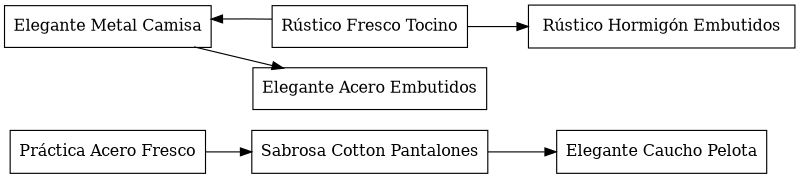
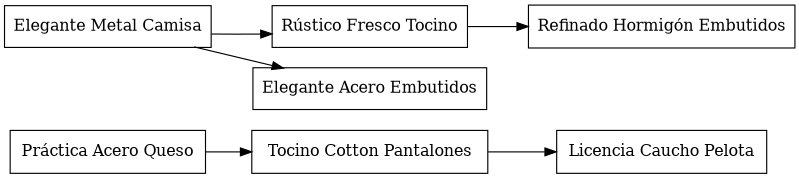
(247, 19) -> (236, 34)
(662, 27) -> (662, 27)
(108, 152) -> (108, 152)
(370, 152) -> (370, 152)
(662, 152) -> (662, 152)
